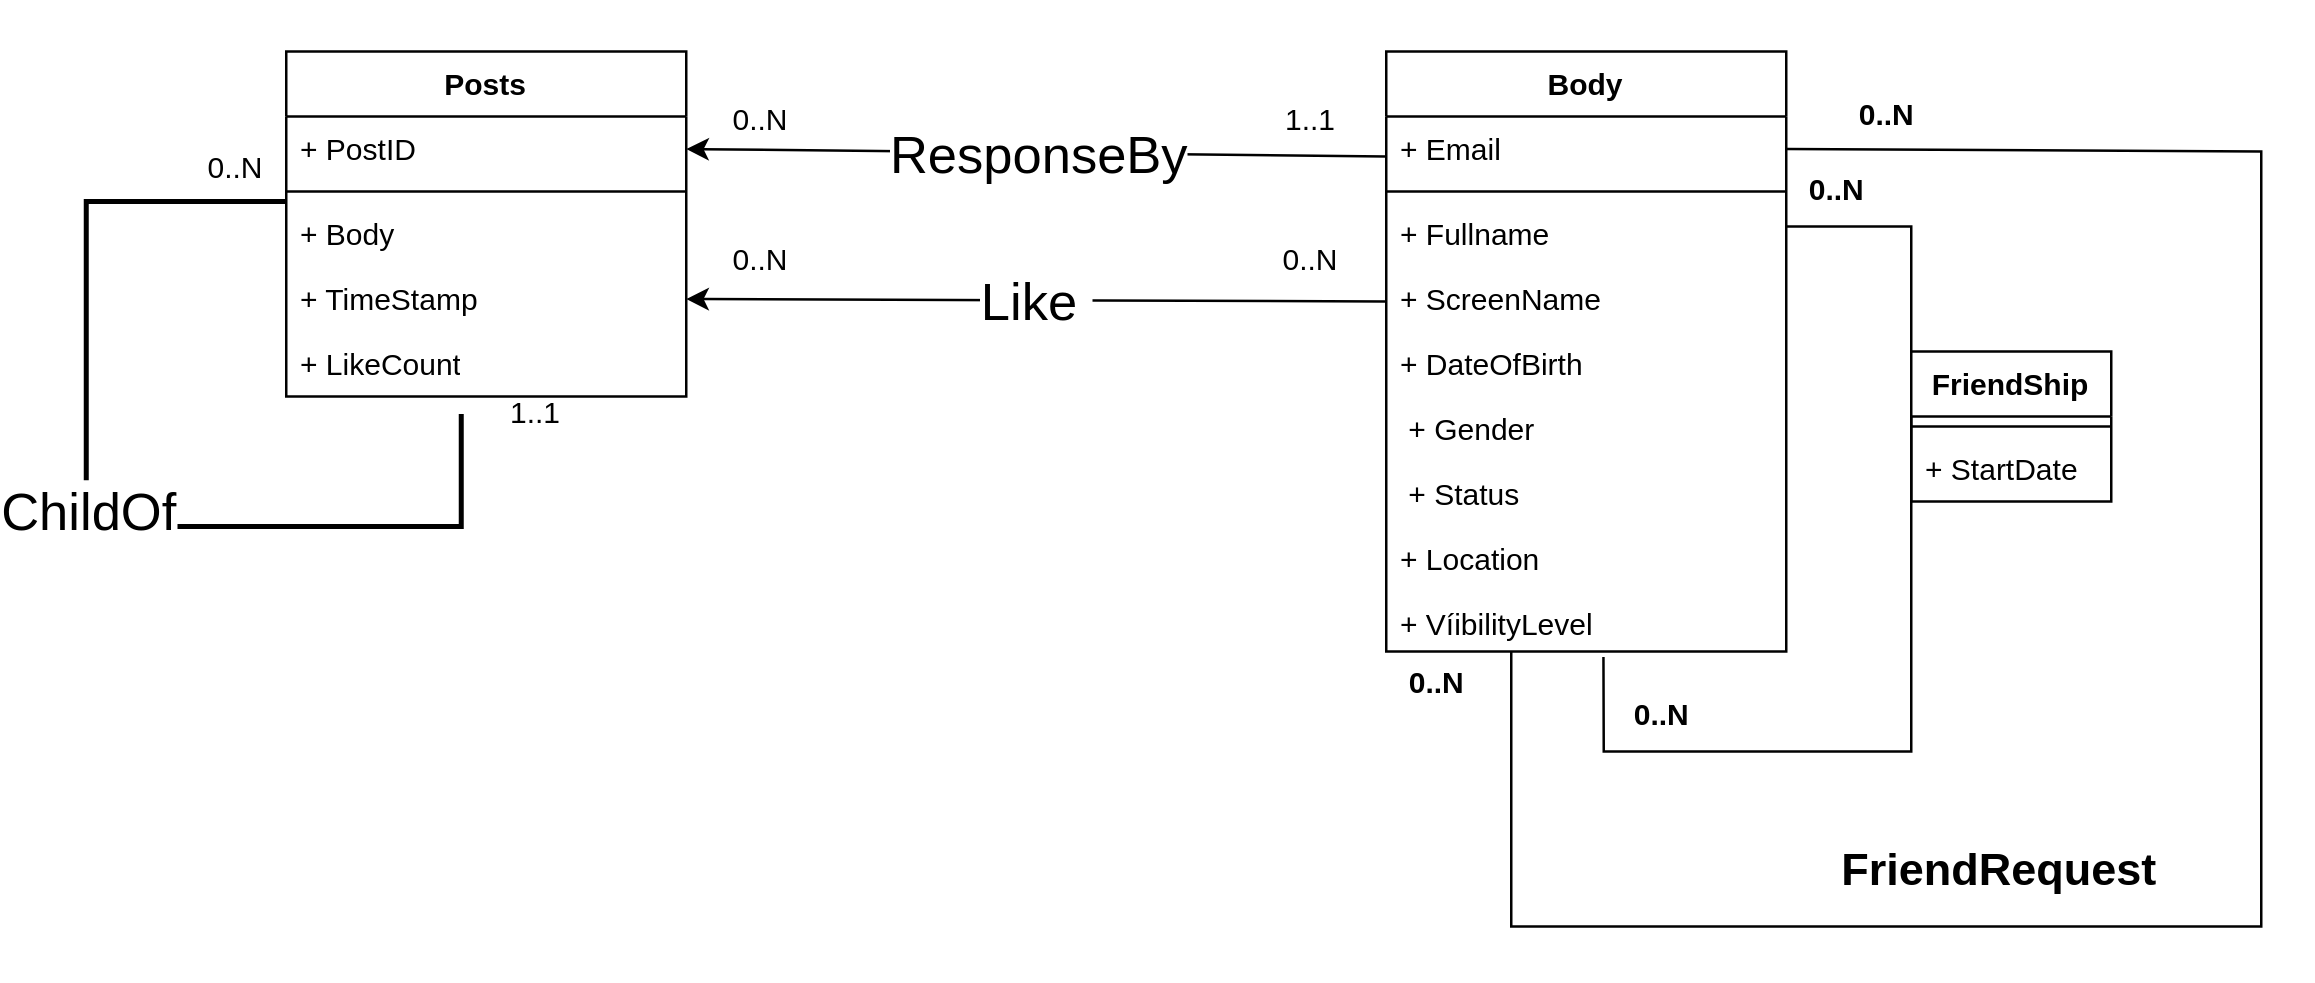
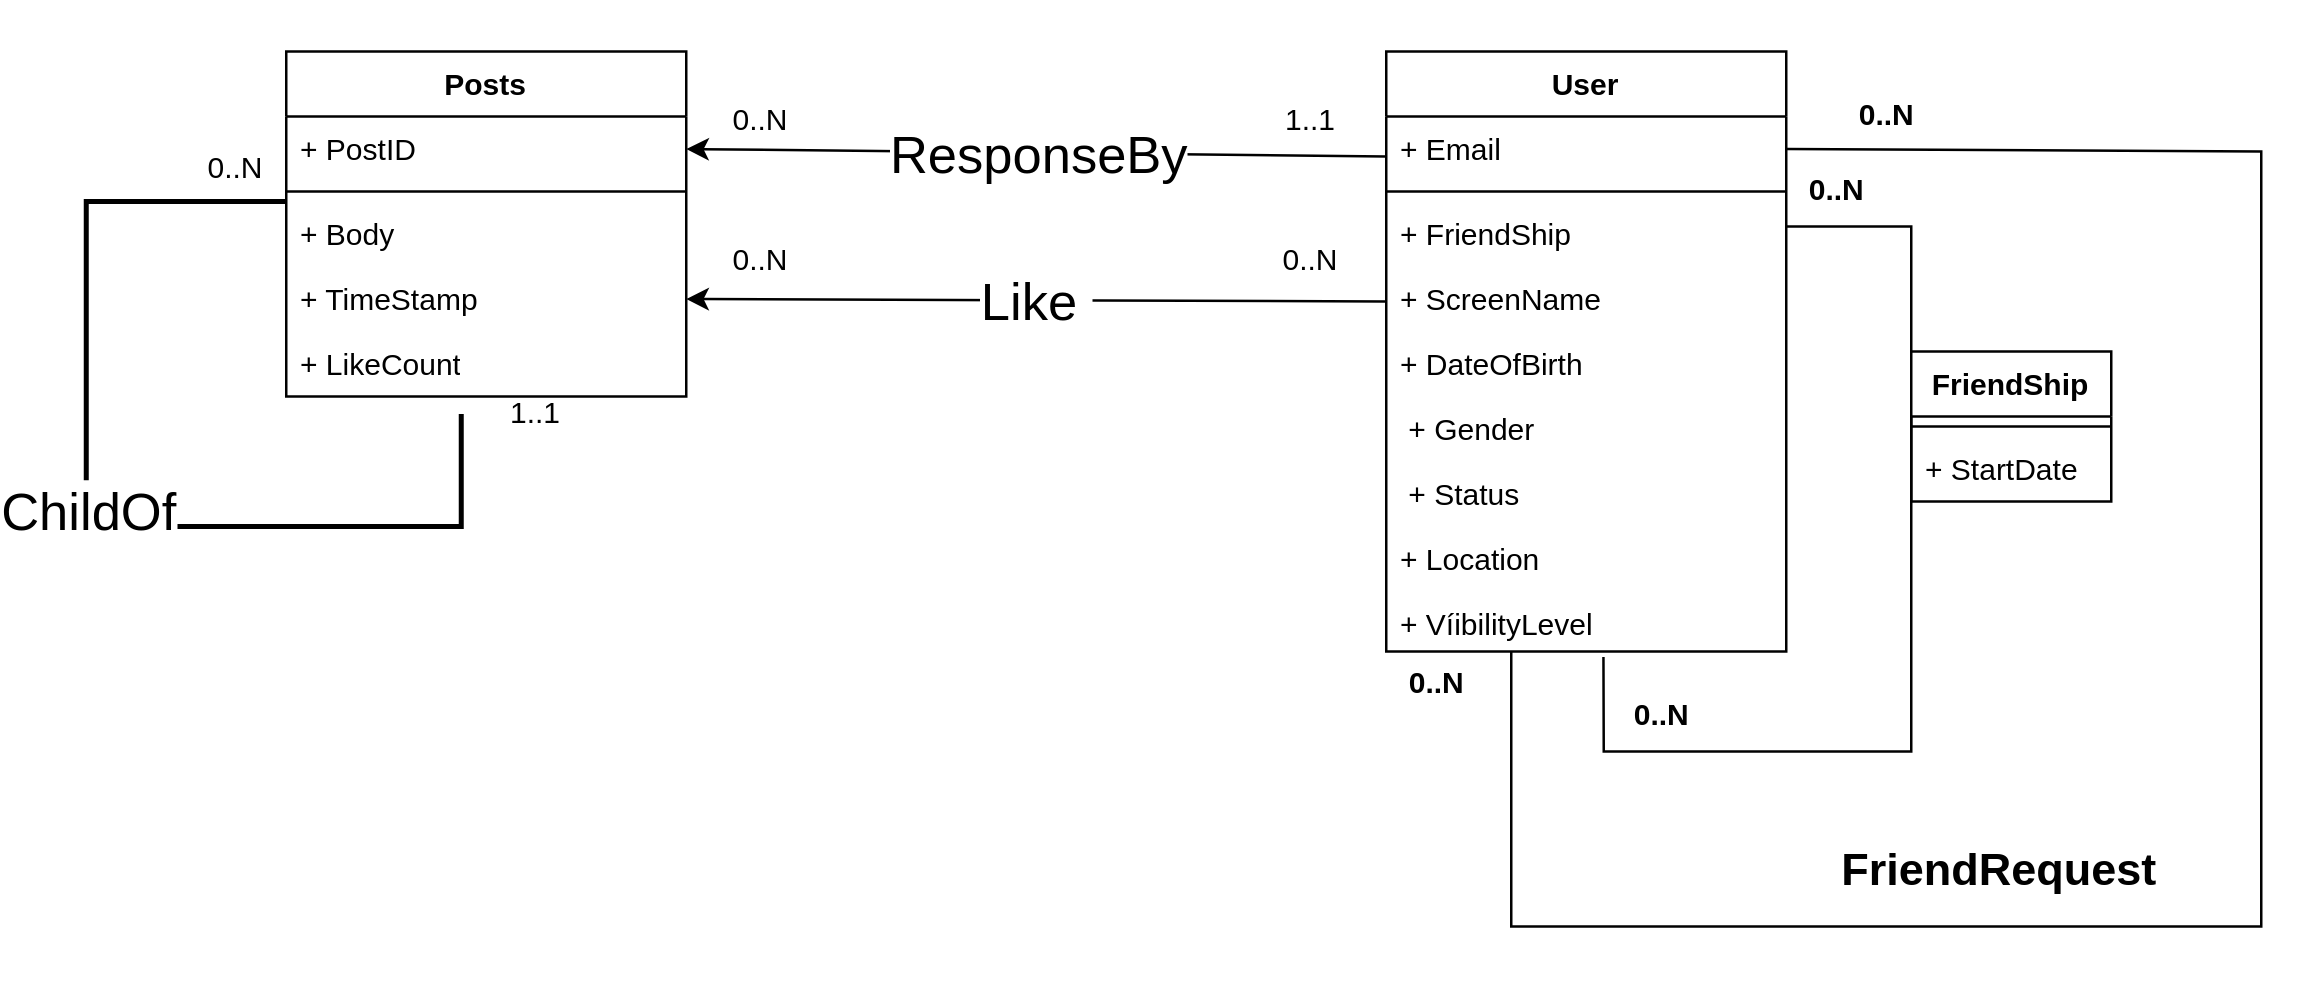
(1586, 87) -> (1586, 87)
(1474, 237) -> (1490, 237)
